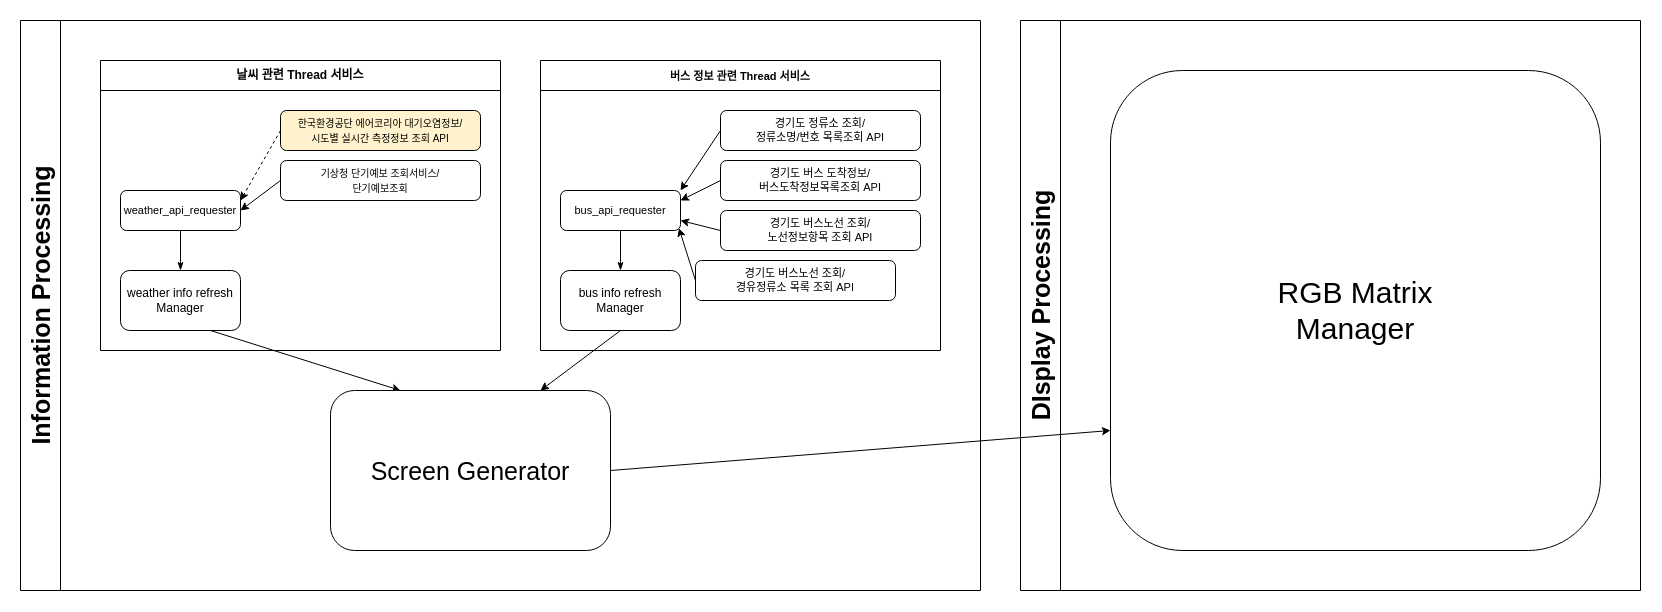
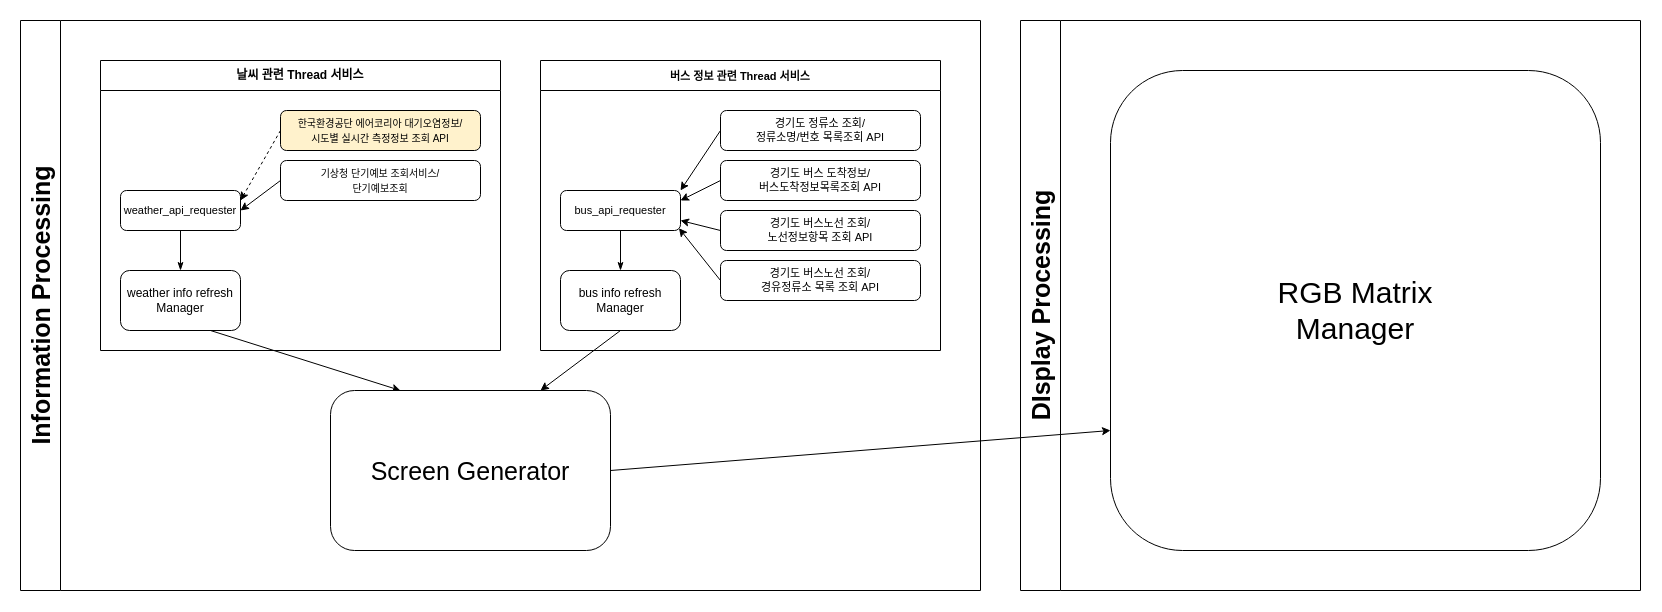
(796, 281) -> (821, 281)
